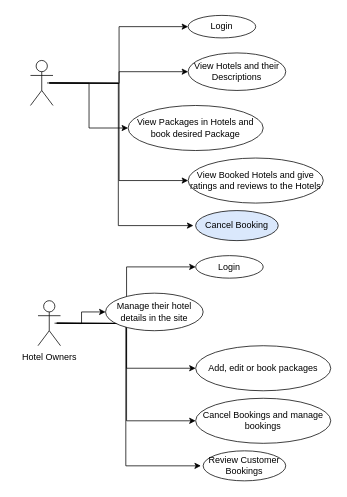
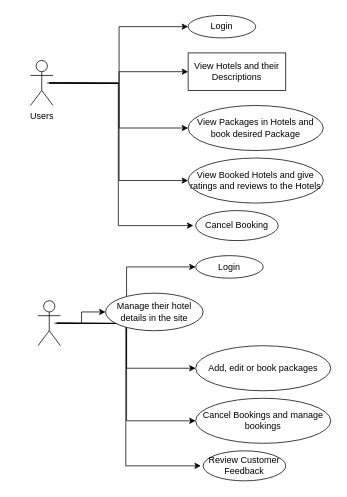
(237, 72) -> (237, 72)
none -> (42, 117)
(195, 128) -> (255, 128)
(237, 225) -> (237, 225)
(49, 357) -> none
(244, 465) -> (244, 465)
